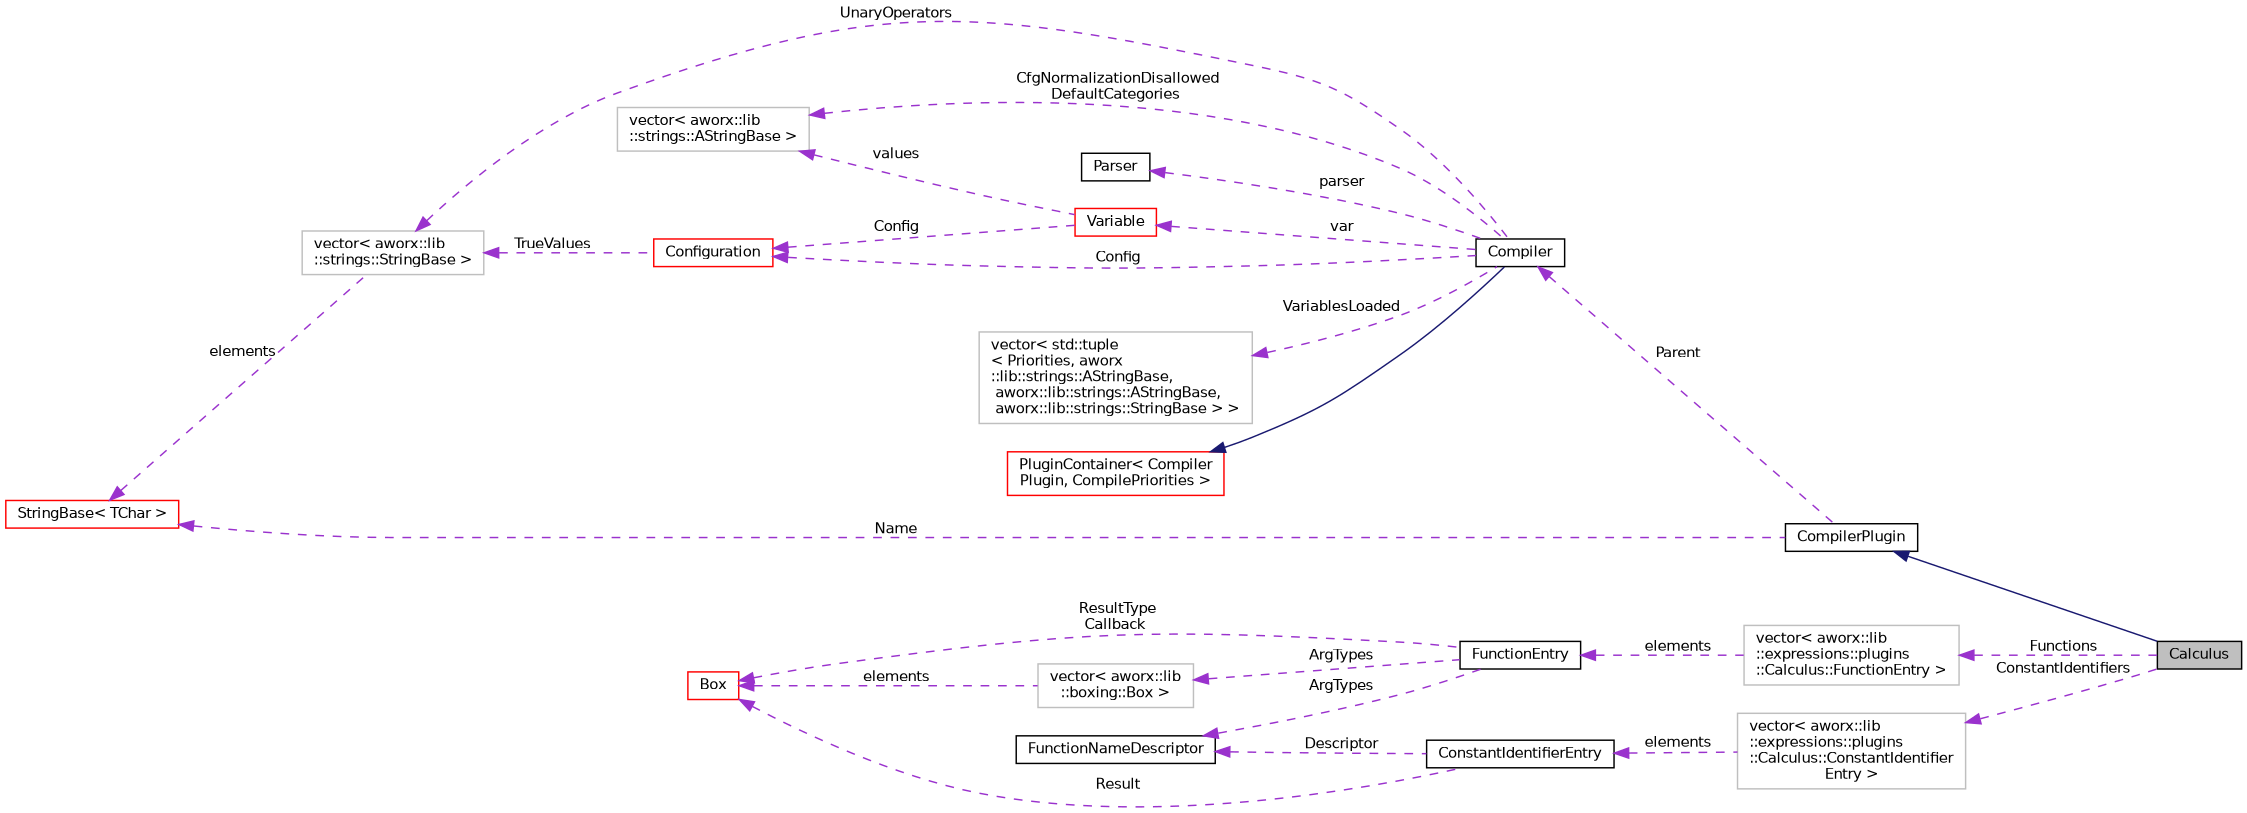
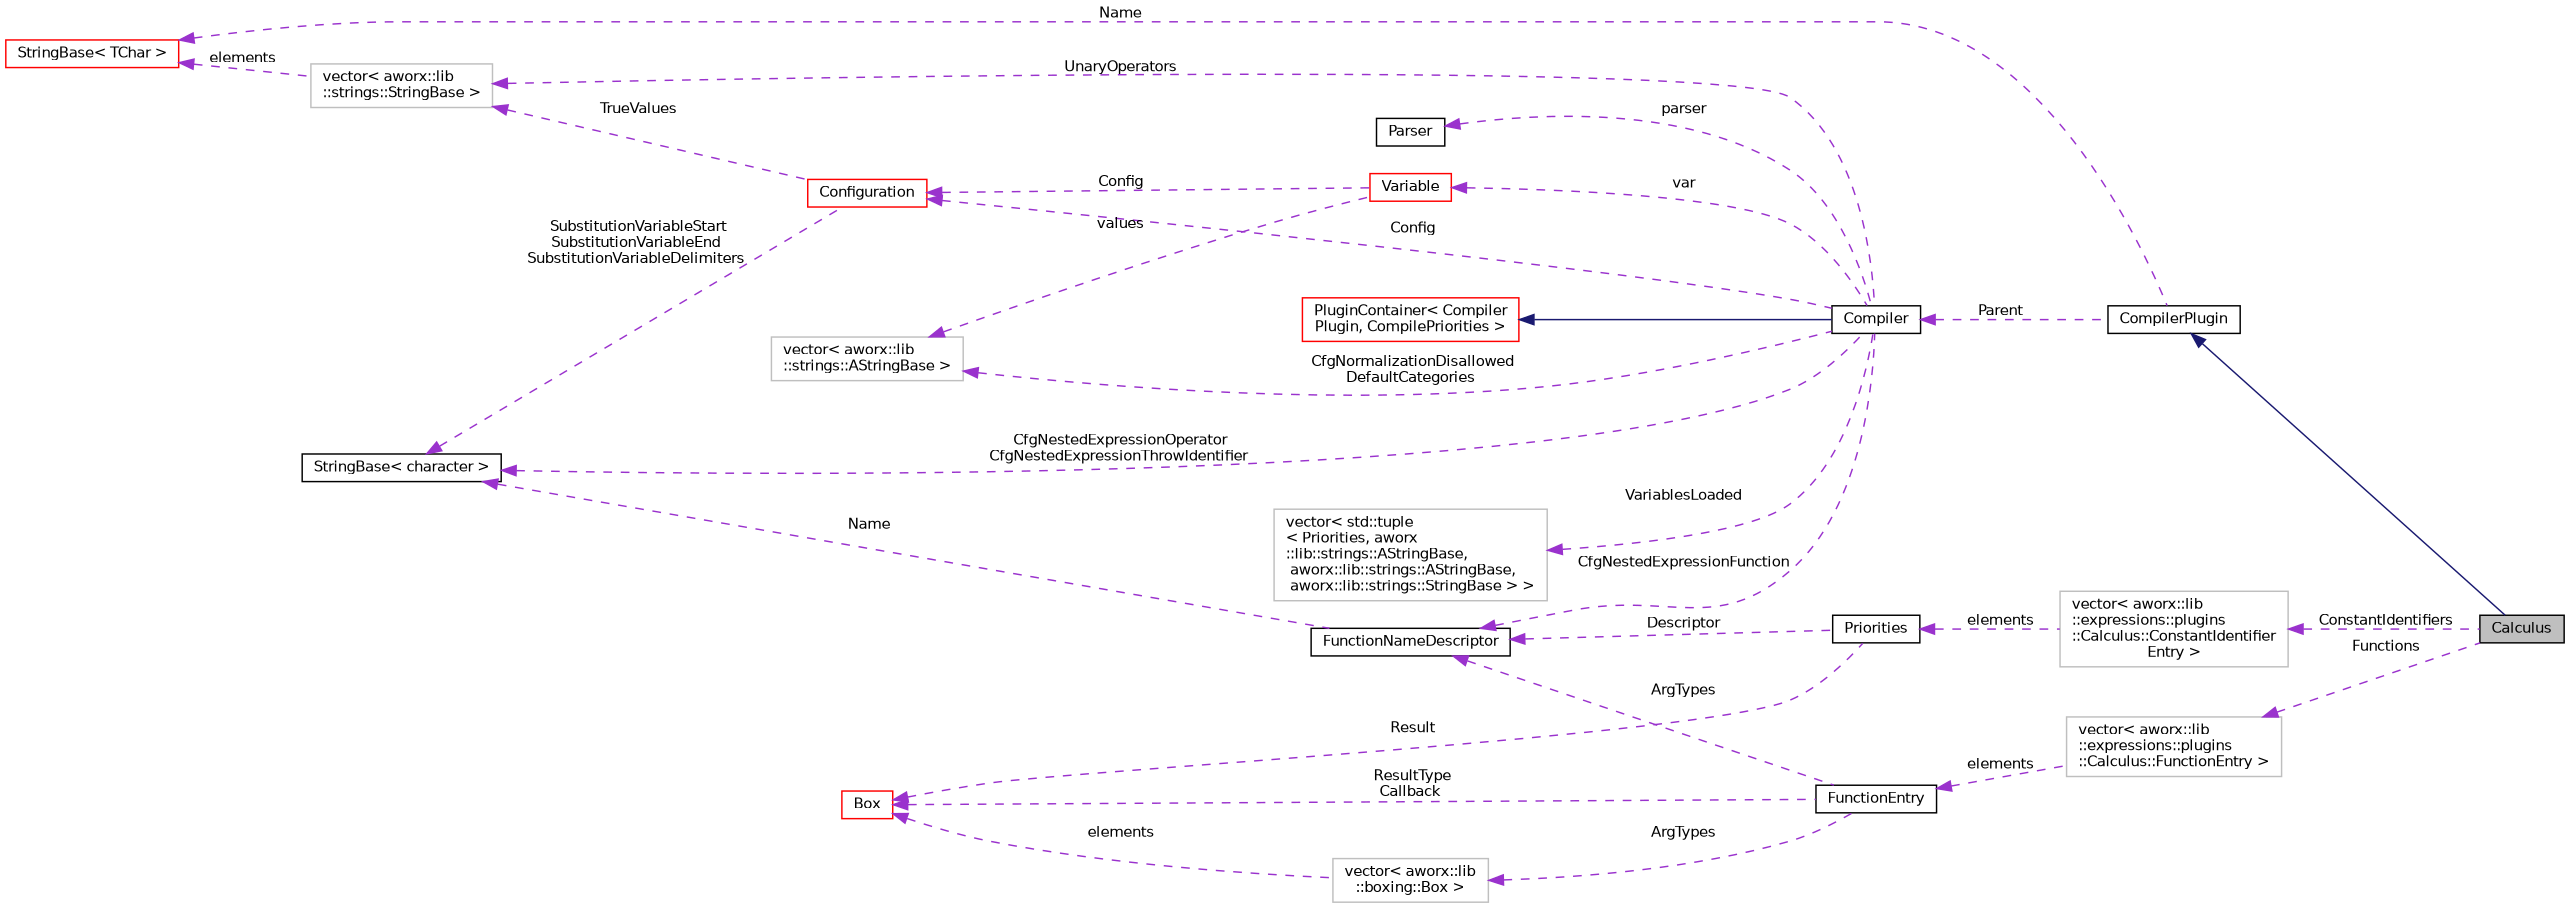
none -> (402, 468)
none -> (1771, 585)
(1520, 754) -> (1876, 629)
